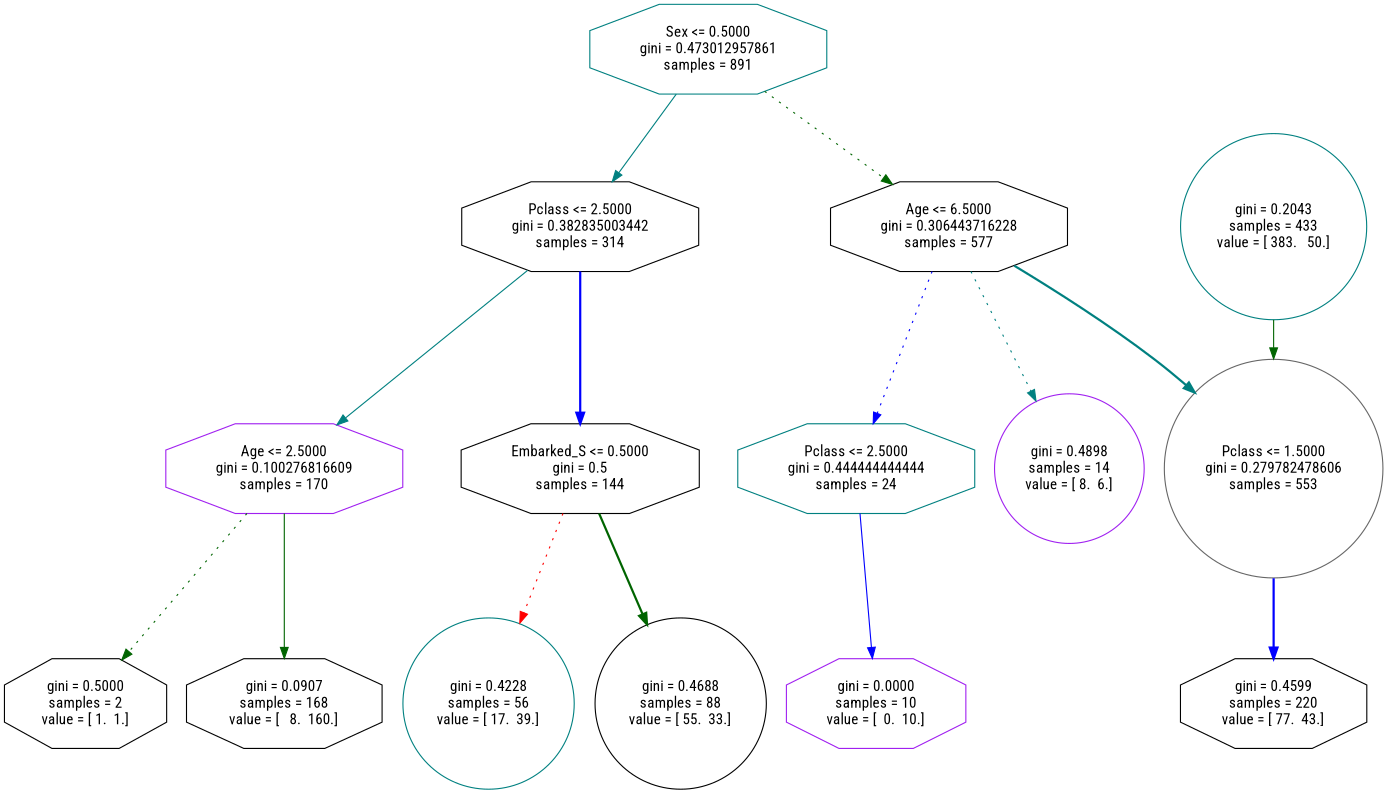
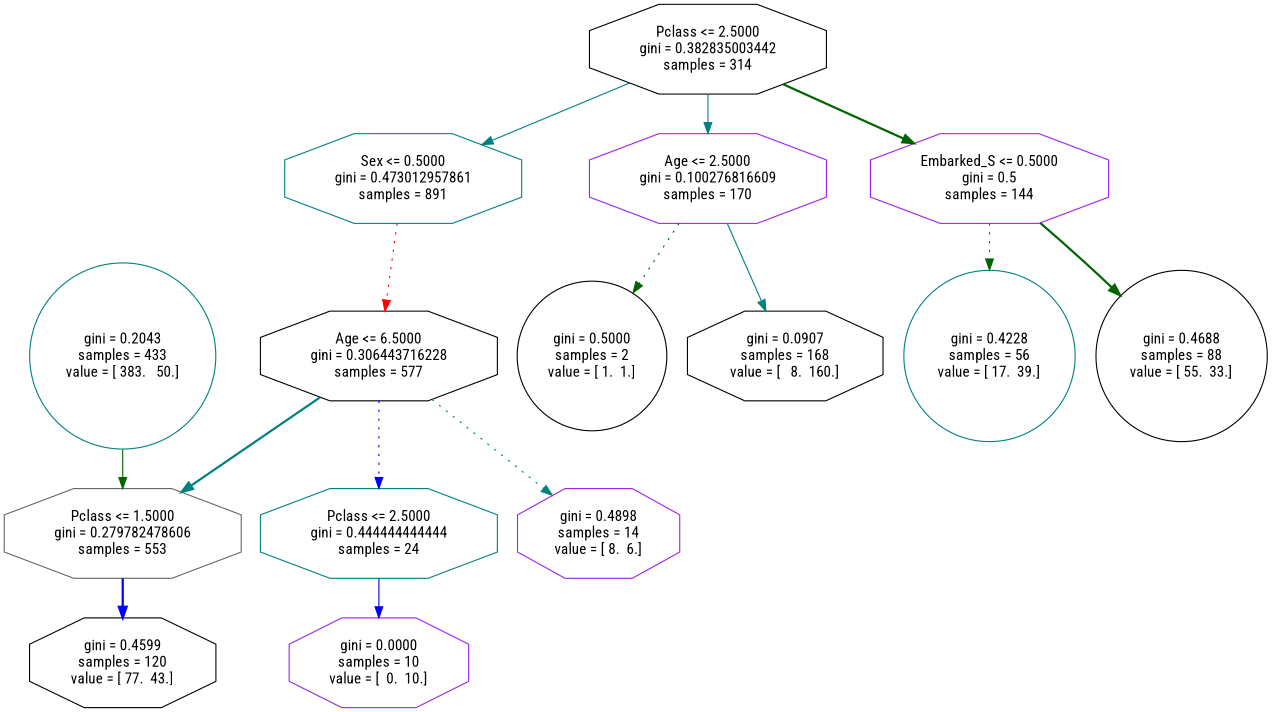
(648, 133) -> (561, 112)
(824, 135) -> (392, 262)
(580, 342) -> (844, 112)
(580, 469) -> (989, 179)
(1069, 469) -> (599, 533)
(1274, 469) -> (123, 533)
(543, 563) -> (989, 241)
(284, 580) -> (744, 262)
(86, 704) -> (592, 356)
(1274, 704) -> (123, 663)
